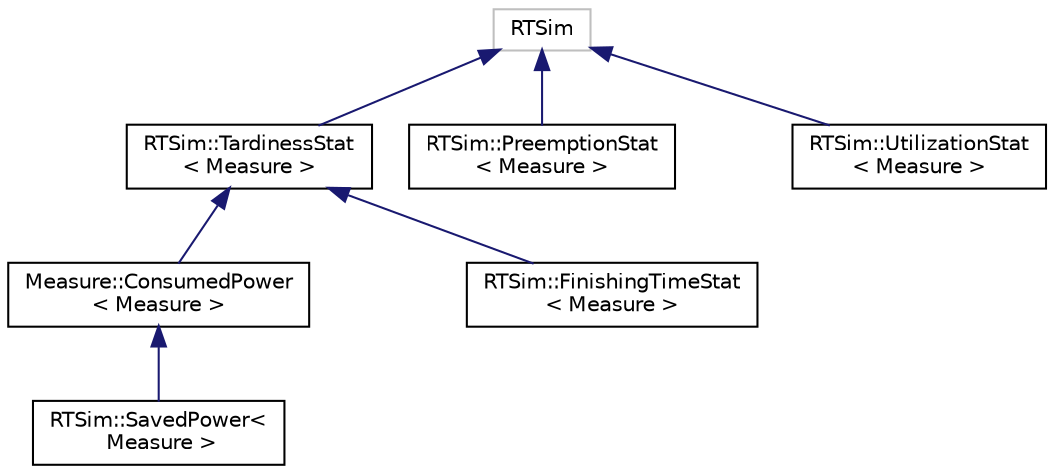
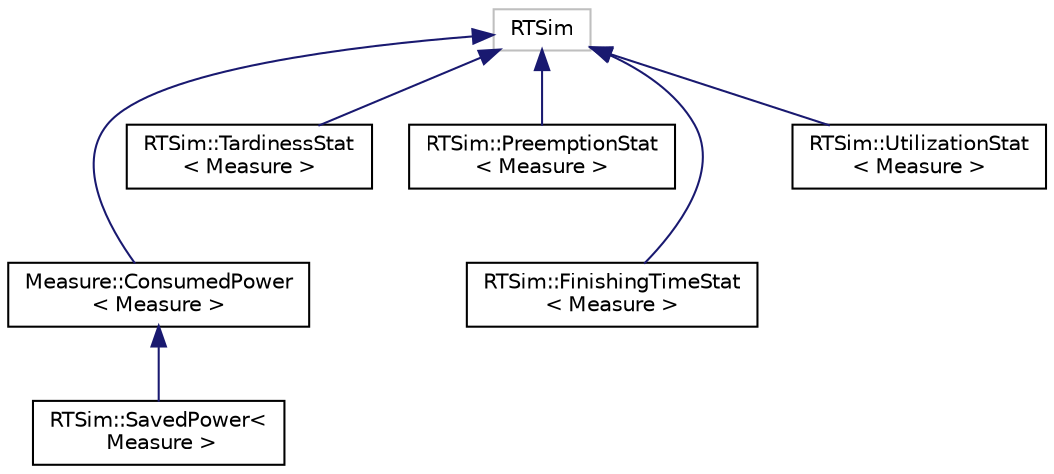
(441, 229) -> (702, 147)
(198, 235) -> (210, 76)
